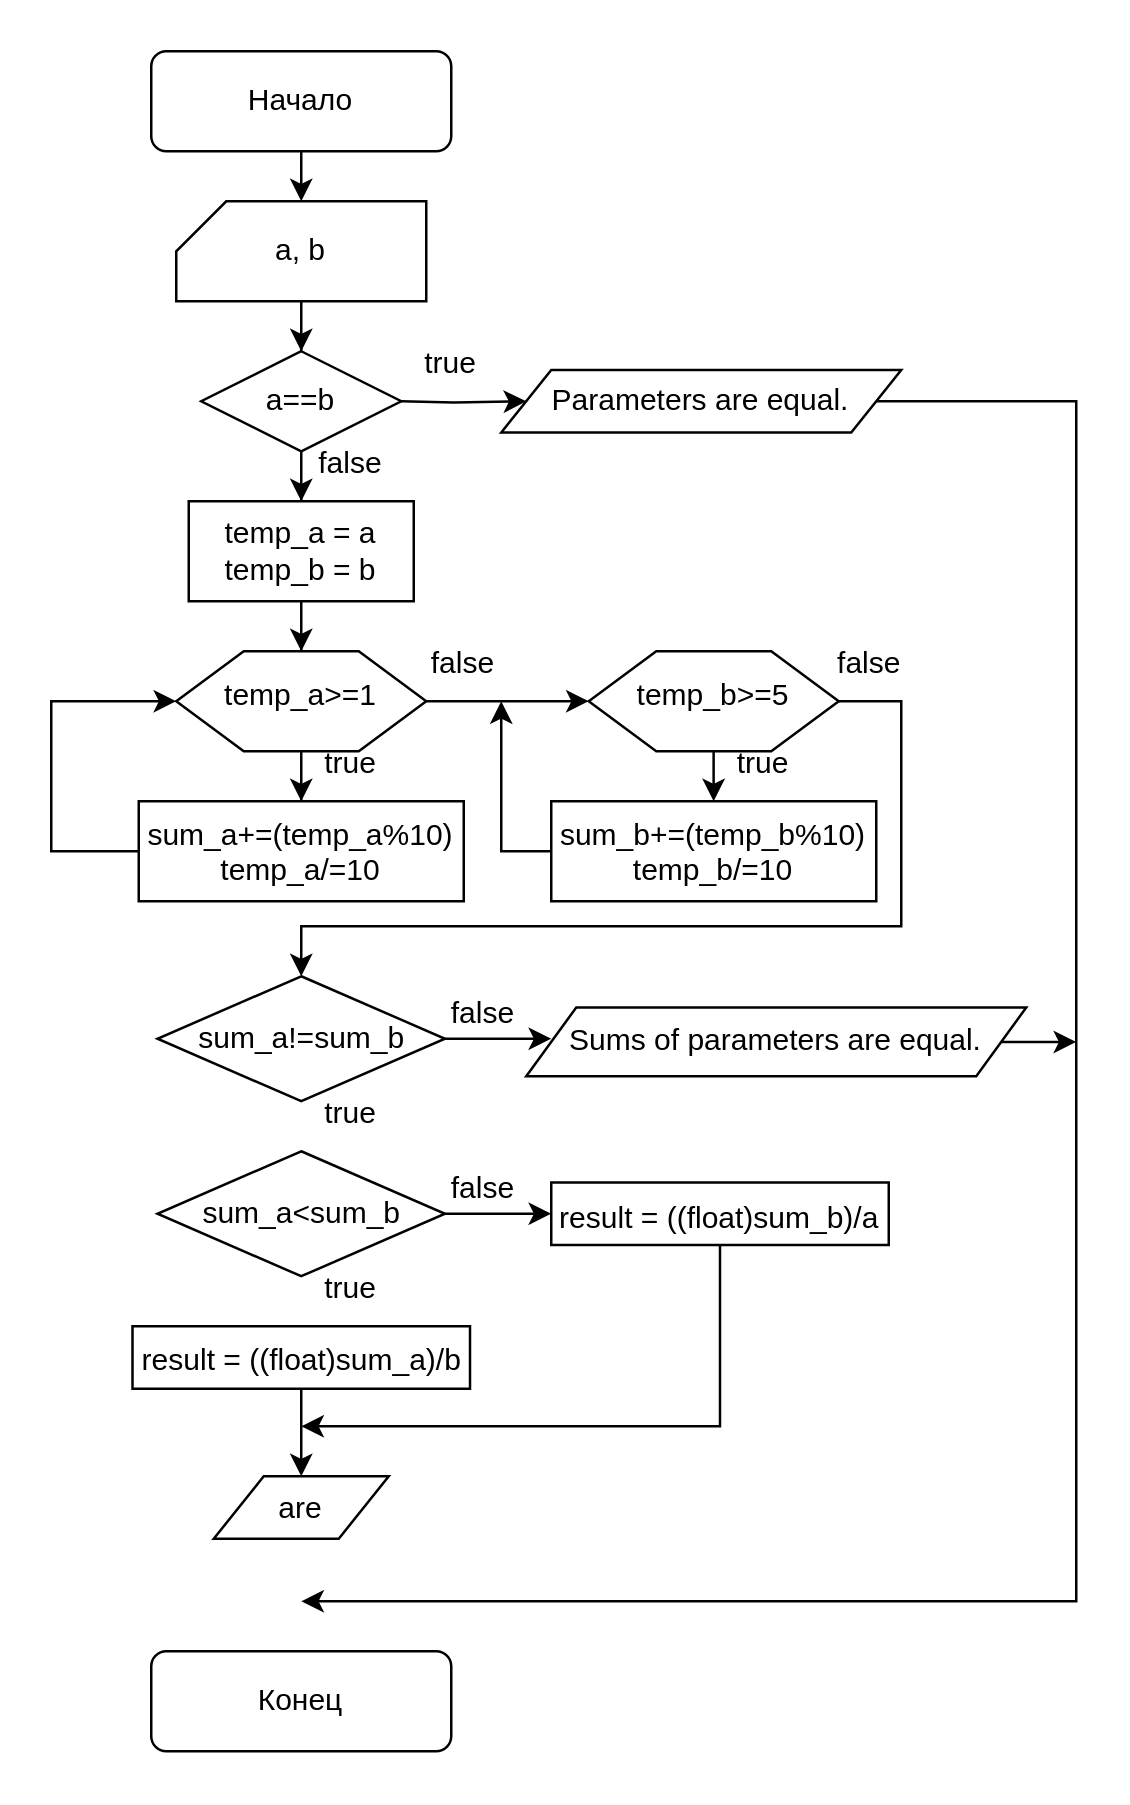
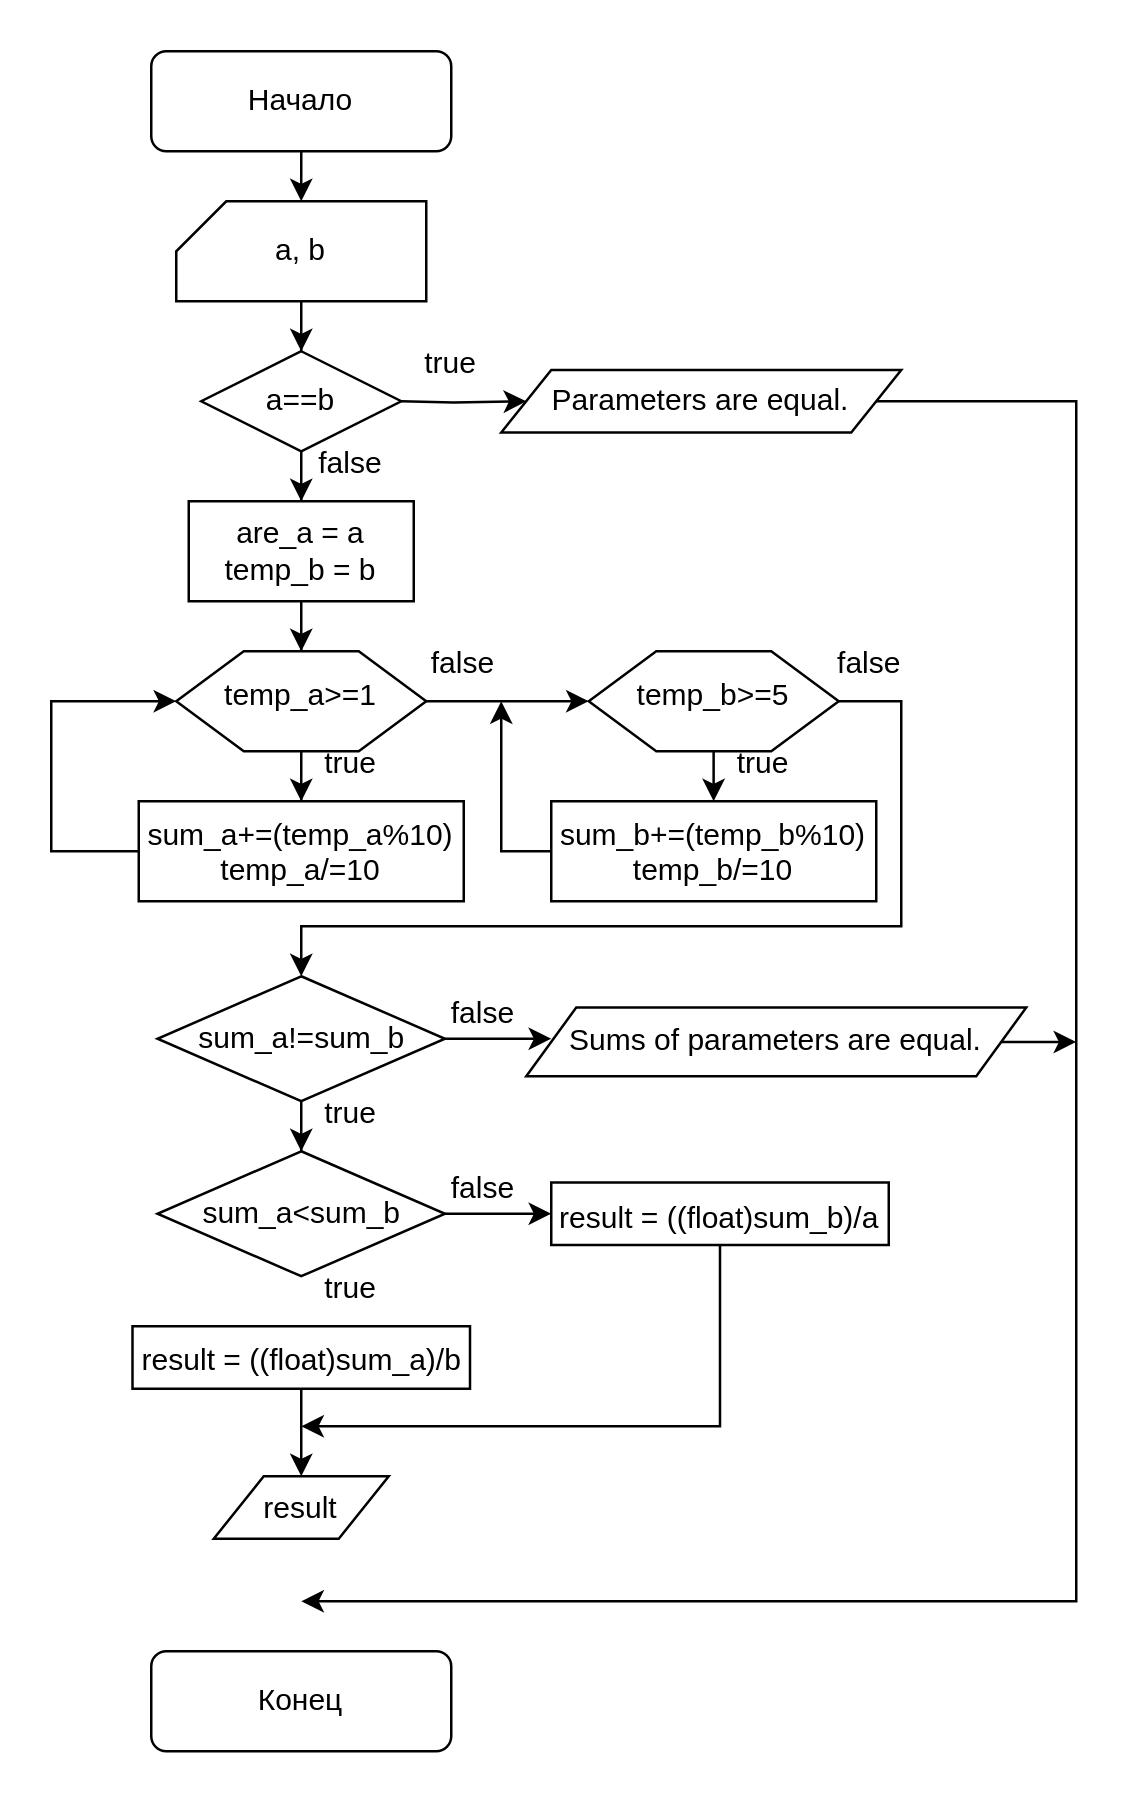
(301, 551) -> (301, 551)
none -> (301, 1134)
(301, 1509) -> (301, 1509)
